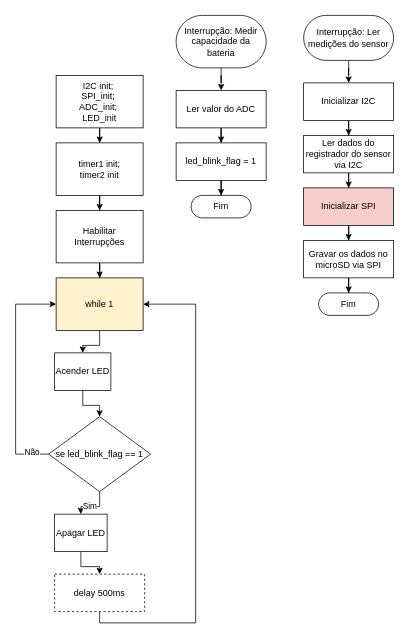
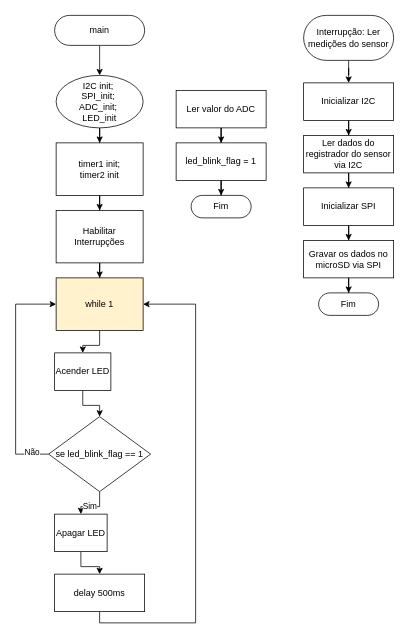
none -> (99, 30)
(221, 42) -> none
none -> (99, 57)
(221, 82) -> none
(99, 102) -> (99, 102)
(348, 207) -> (348, 207)
(99, 593) -> (99, 593)
